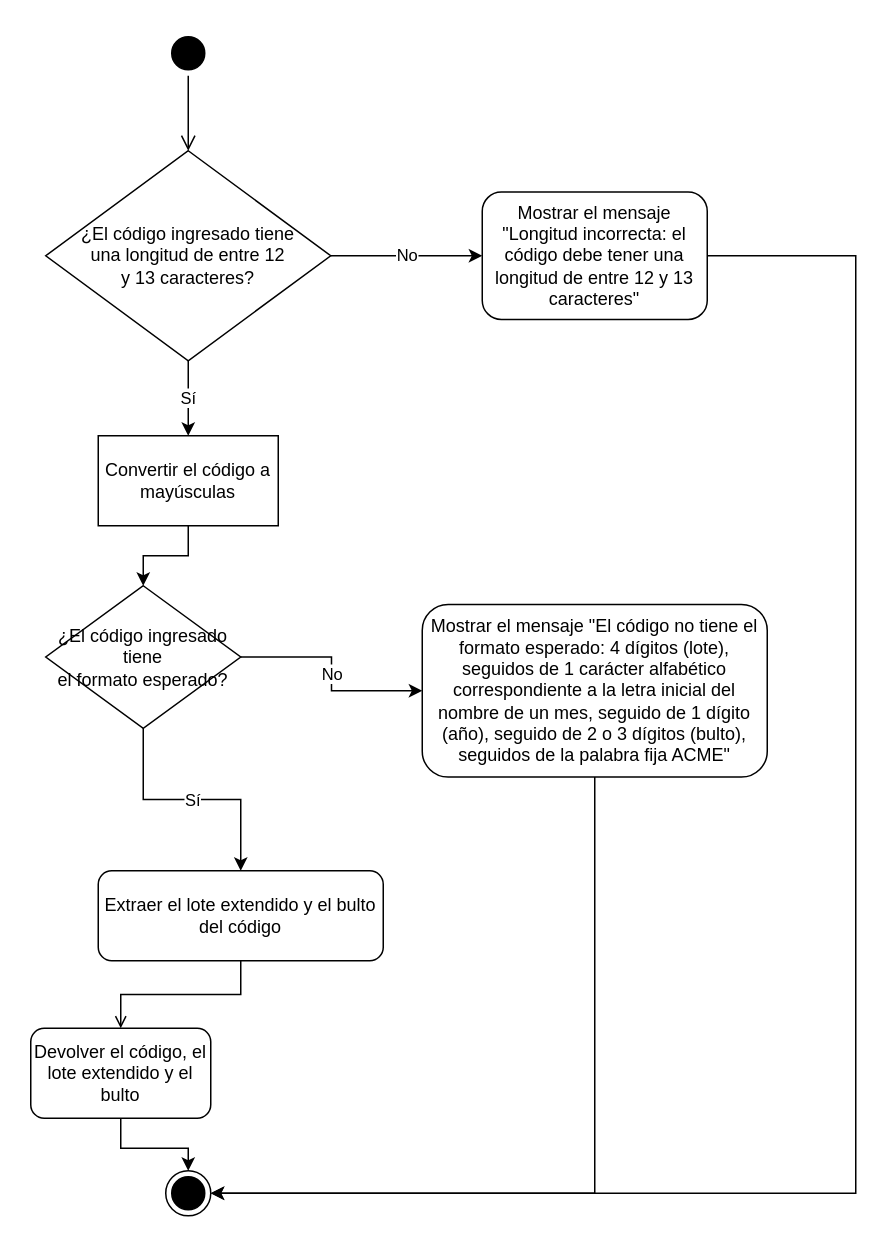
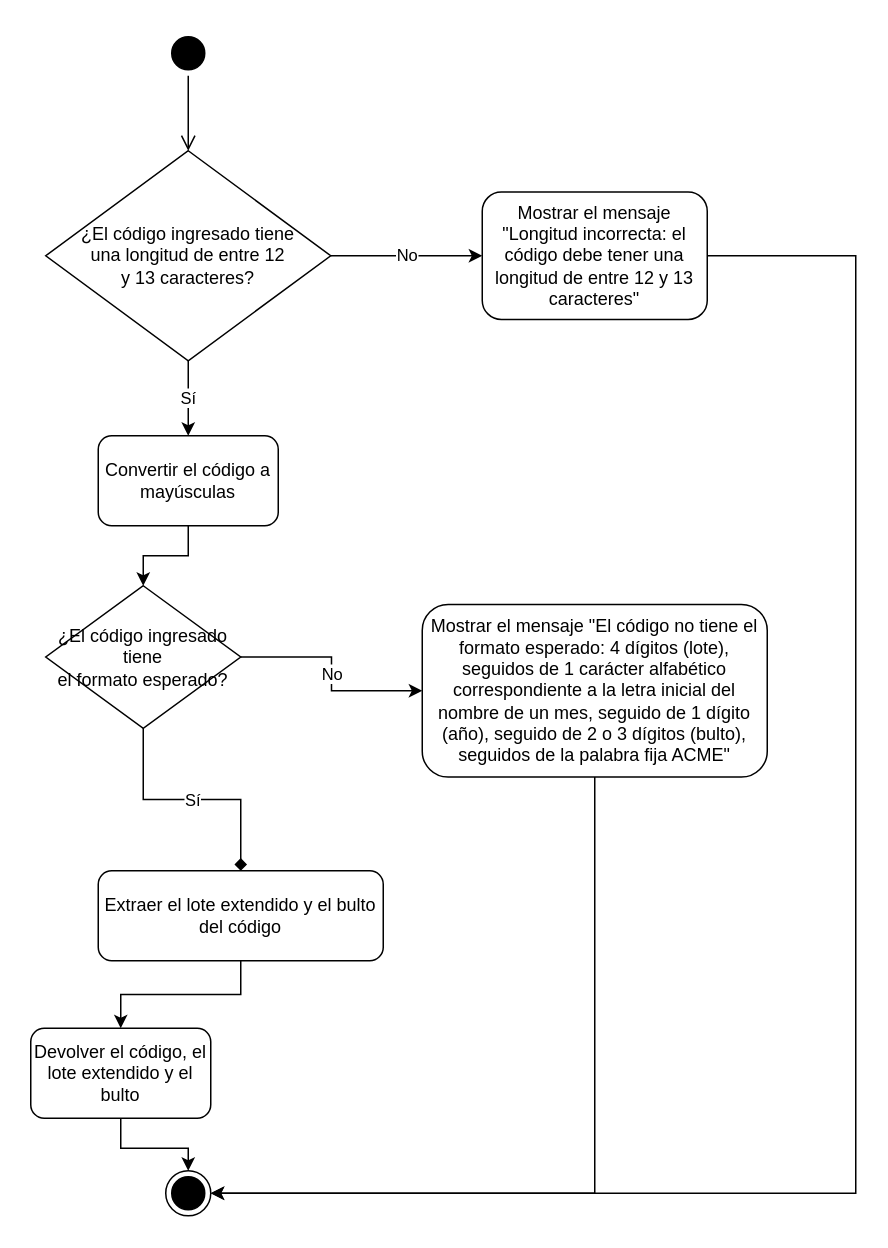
(188, 481) -> (188, 481)
(241, 859) -> (241, 858)
(121, 1019) -> (121, 1017)
